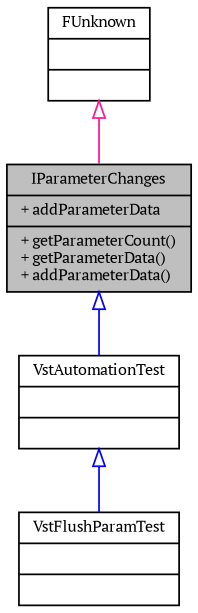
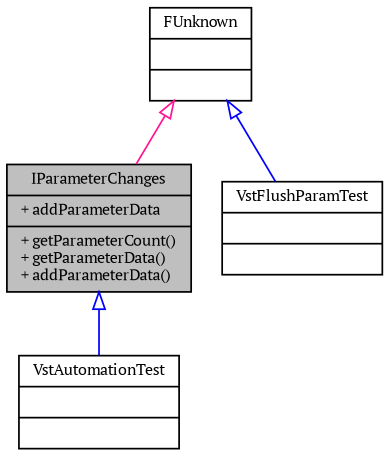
(99, 489) -> (256, 149)
